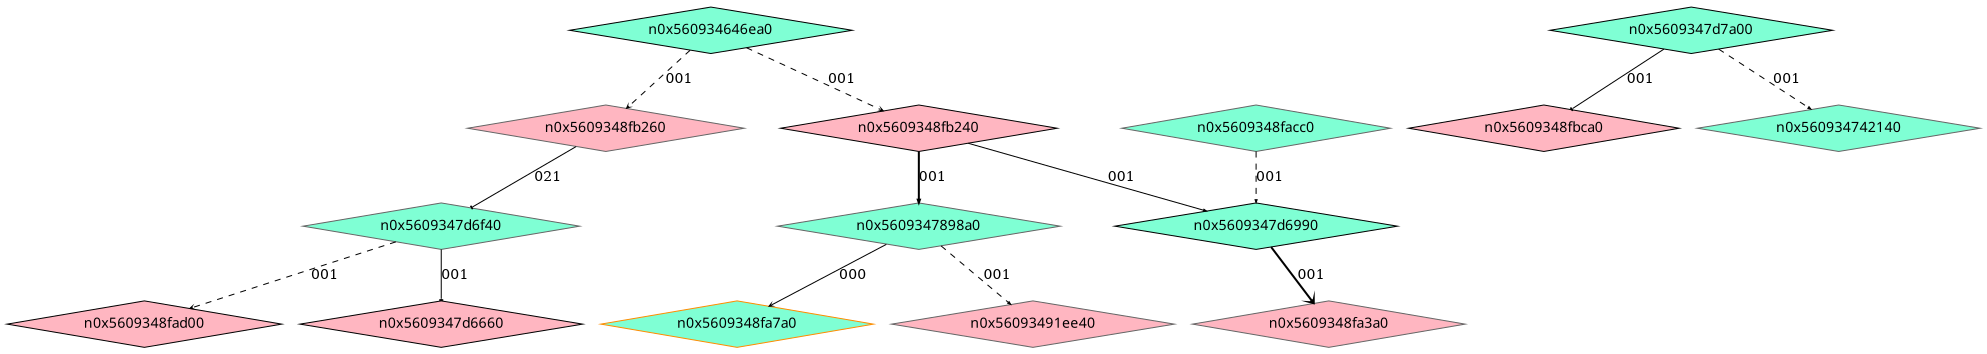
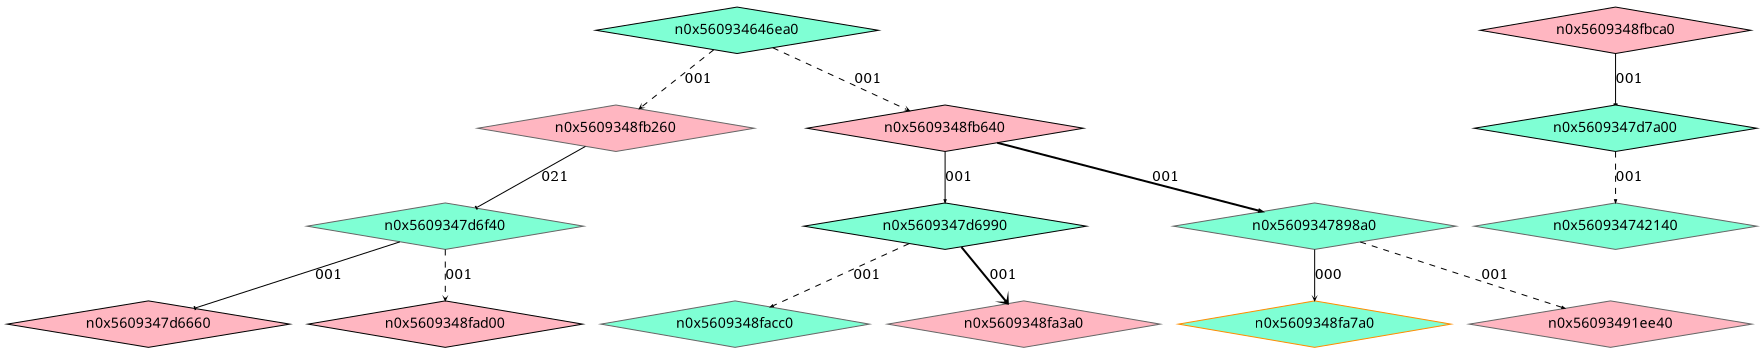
(1618, 79) -> (1616, 78)
(919, 128) -> (945, 128)
(1256, 175) -> (841, 275)
